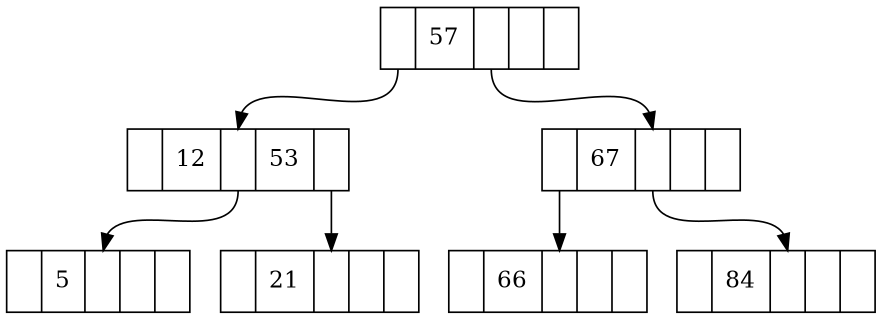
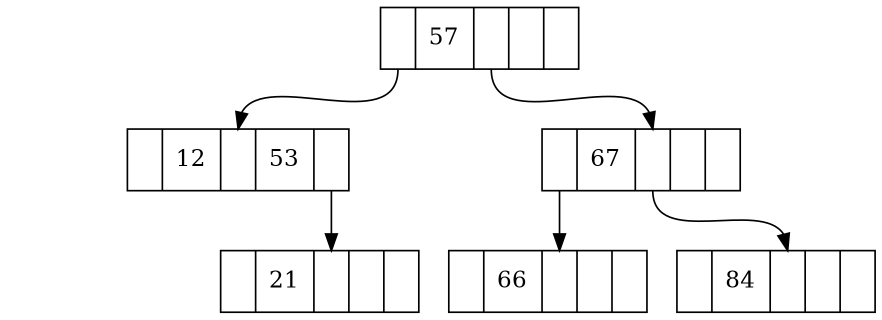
(98, 281) -> none
